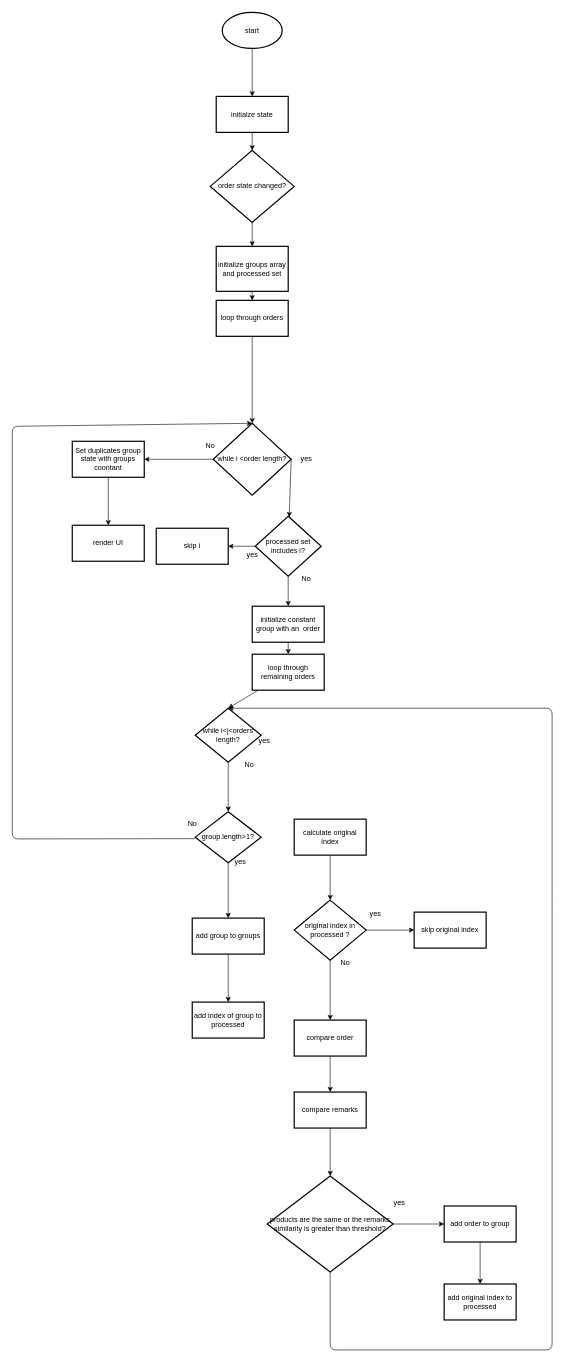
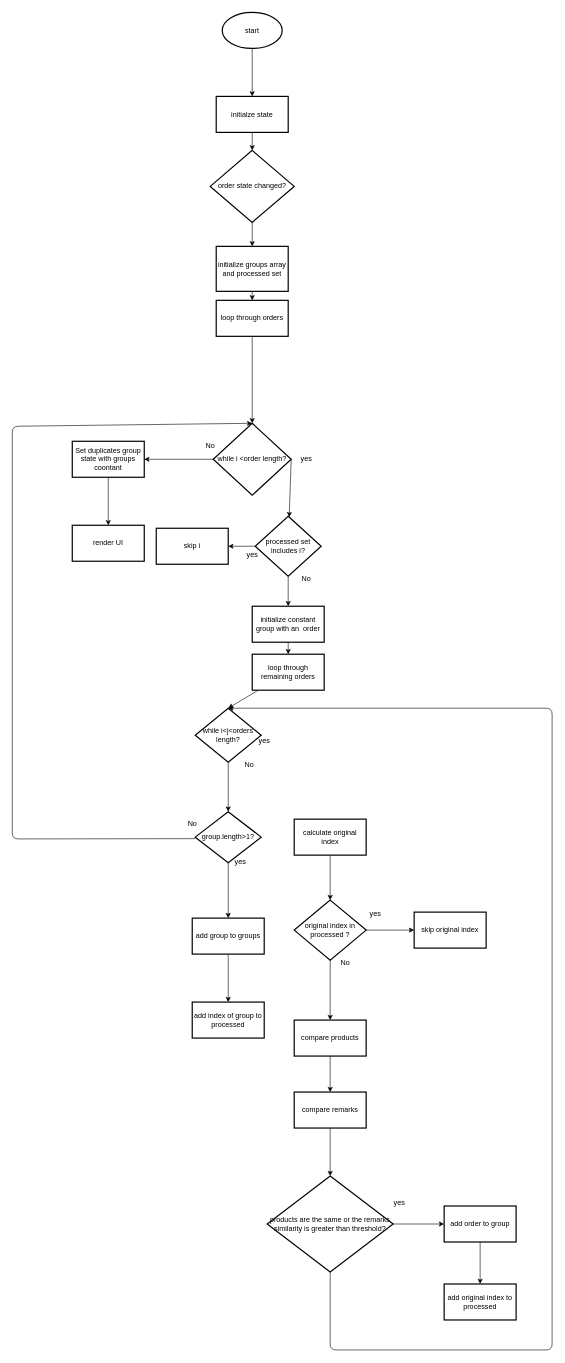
(330, 1038) -> (330, 1038)
